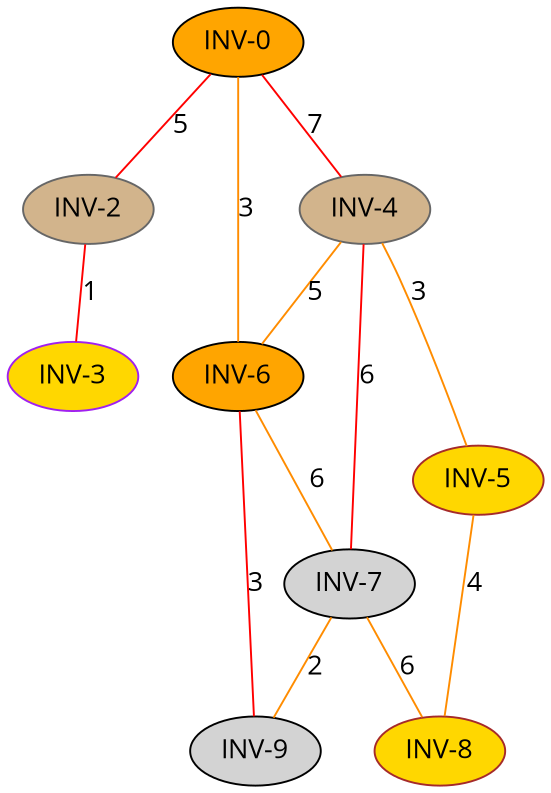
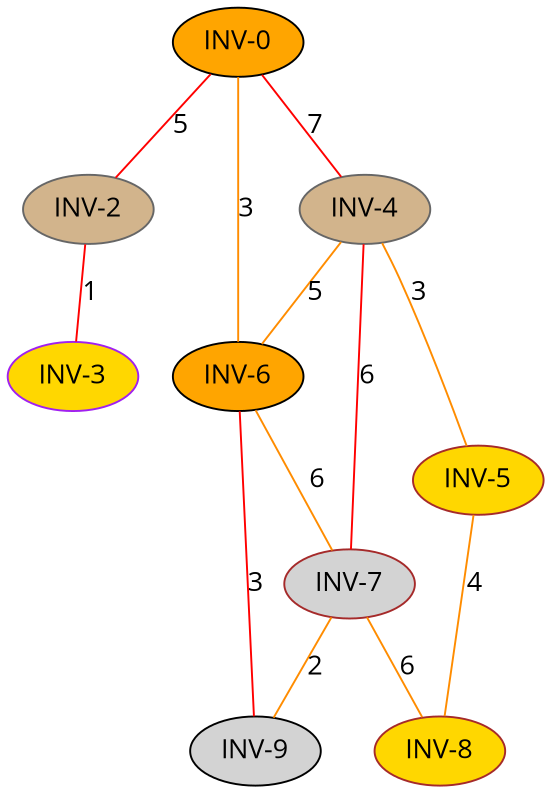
(350, 584) -> (350, 584)
